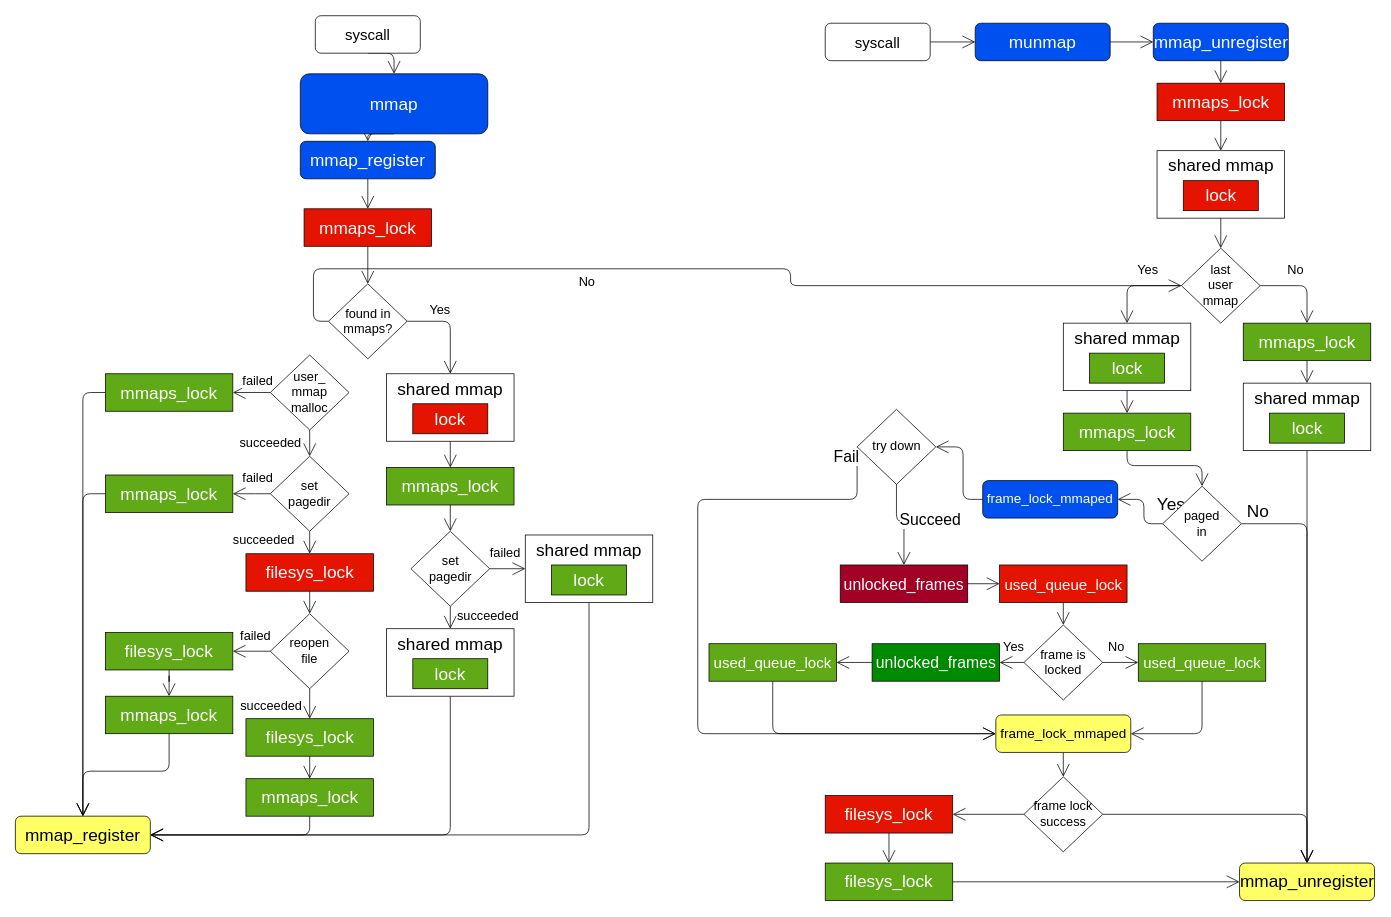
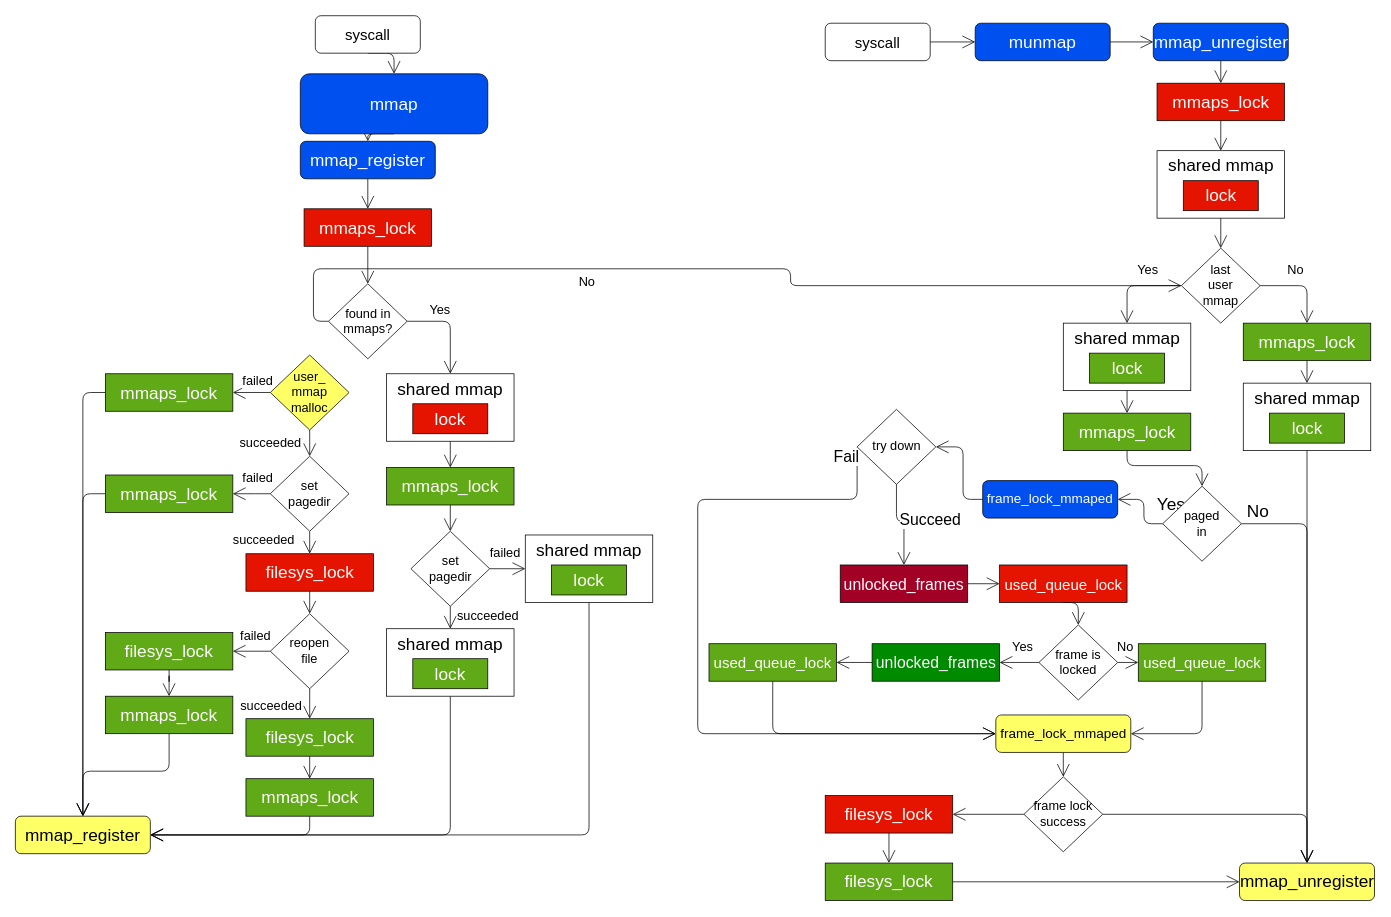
(310, 392) -> (310, 392)
(1064, 662) -> (1079, 662)
